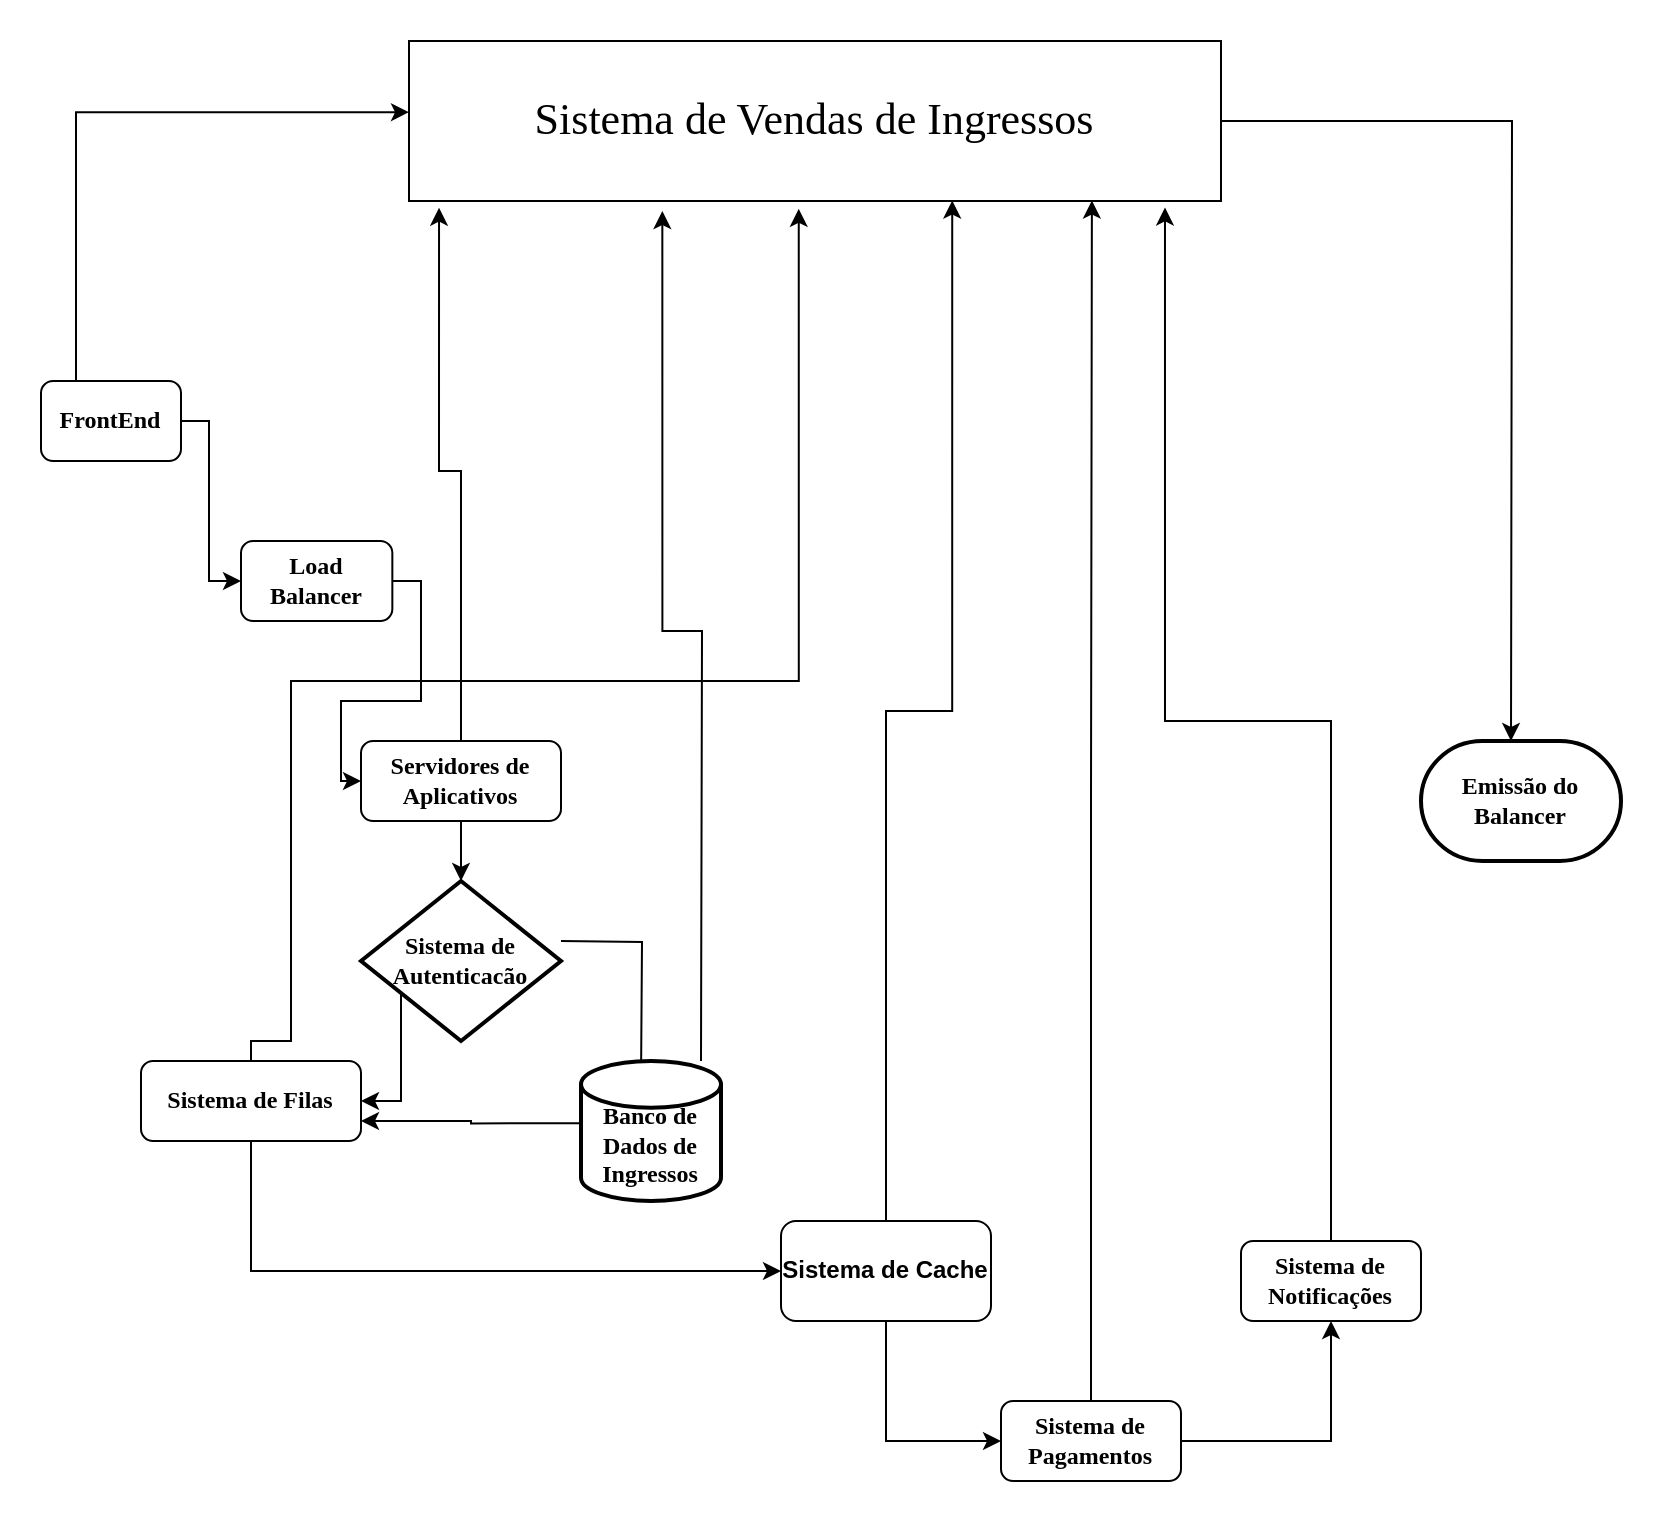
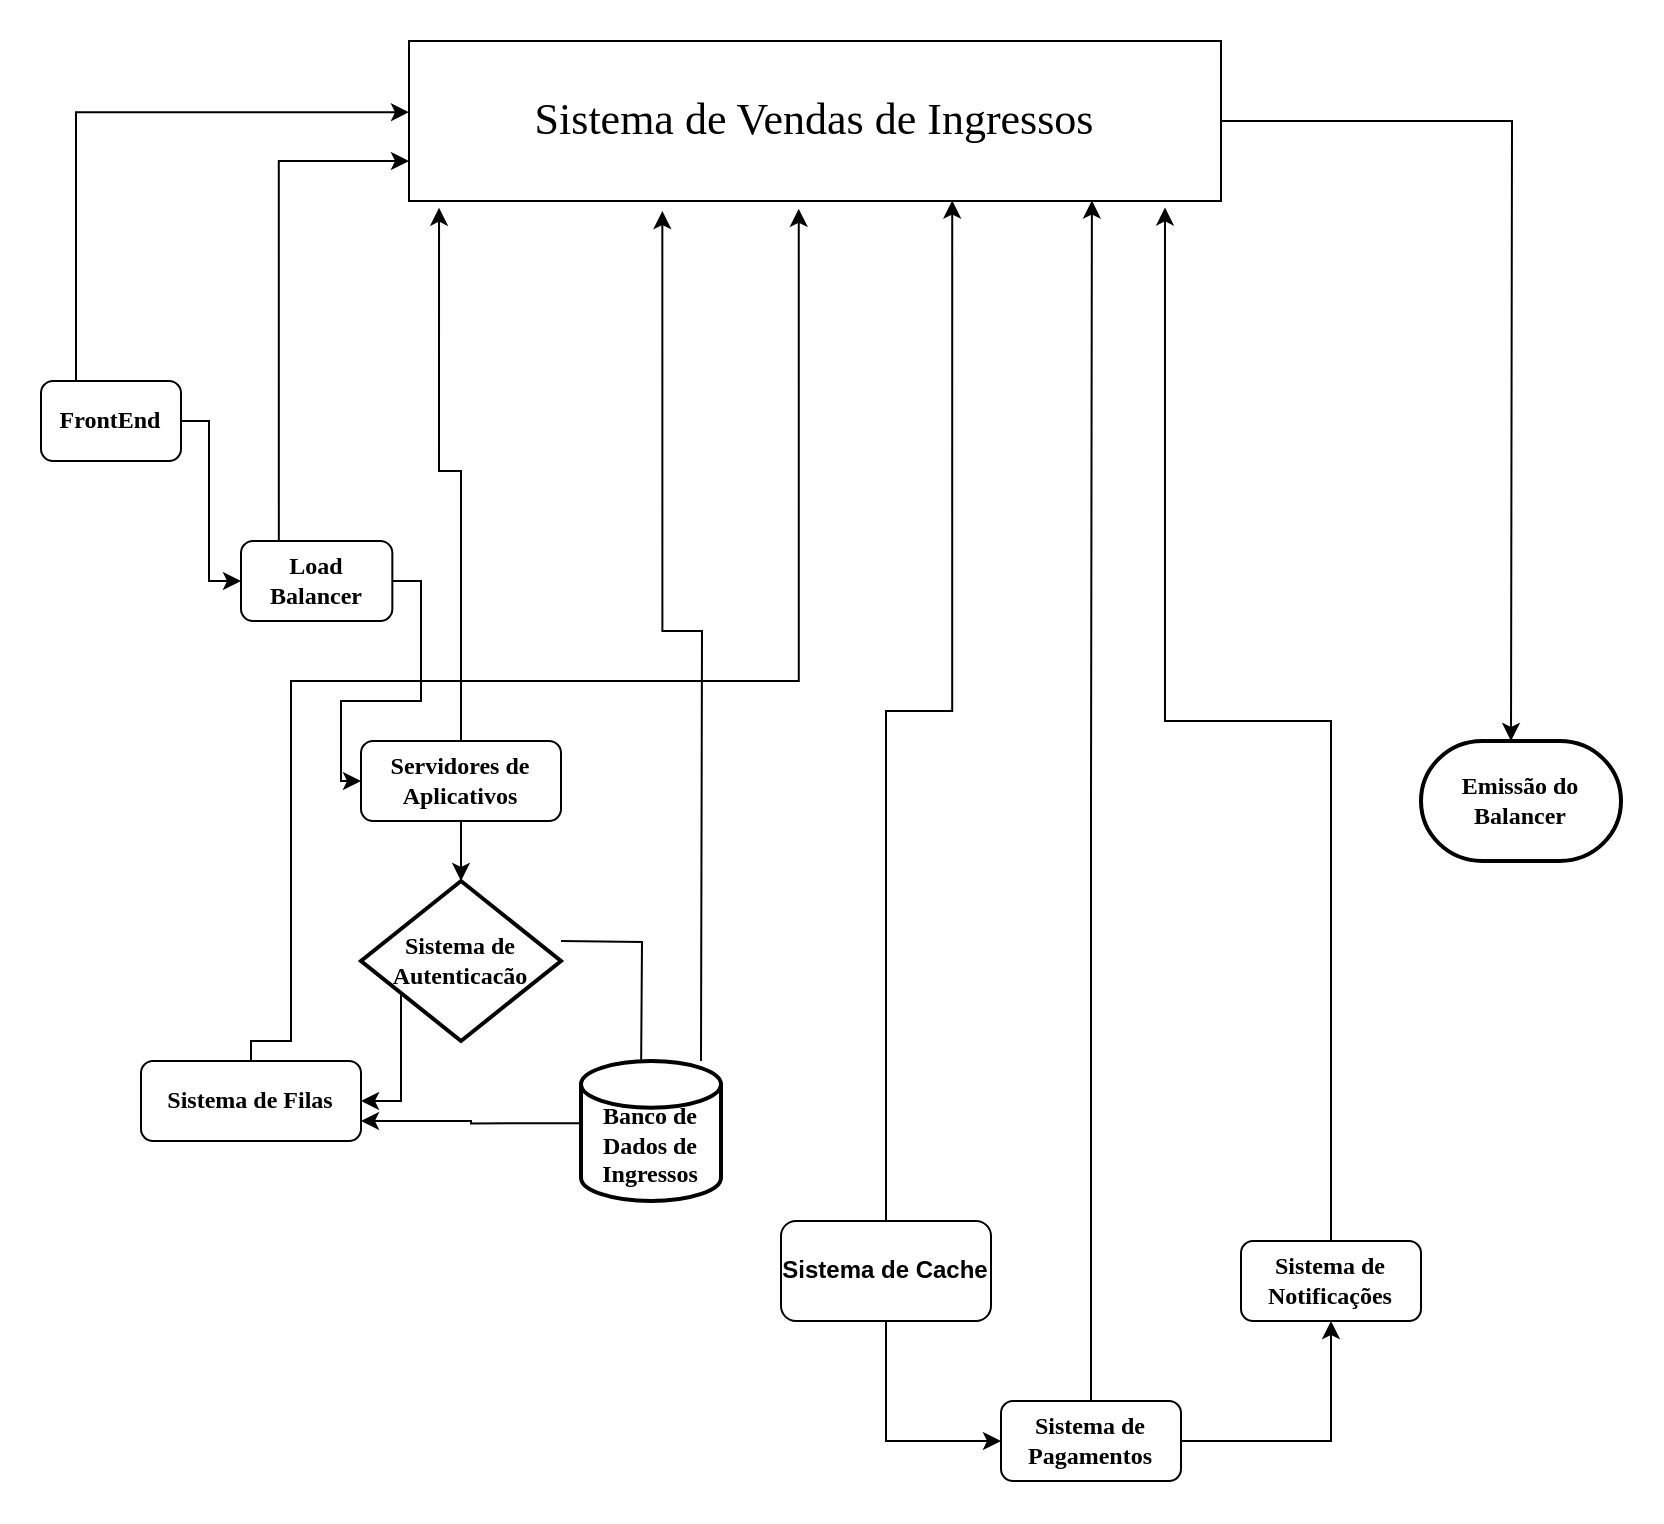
none -> (279, 293)
(444, 1271) -> none
